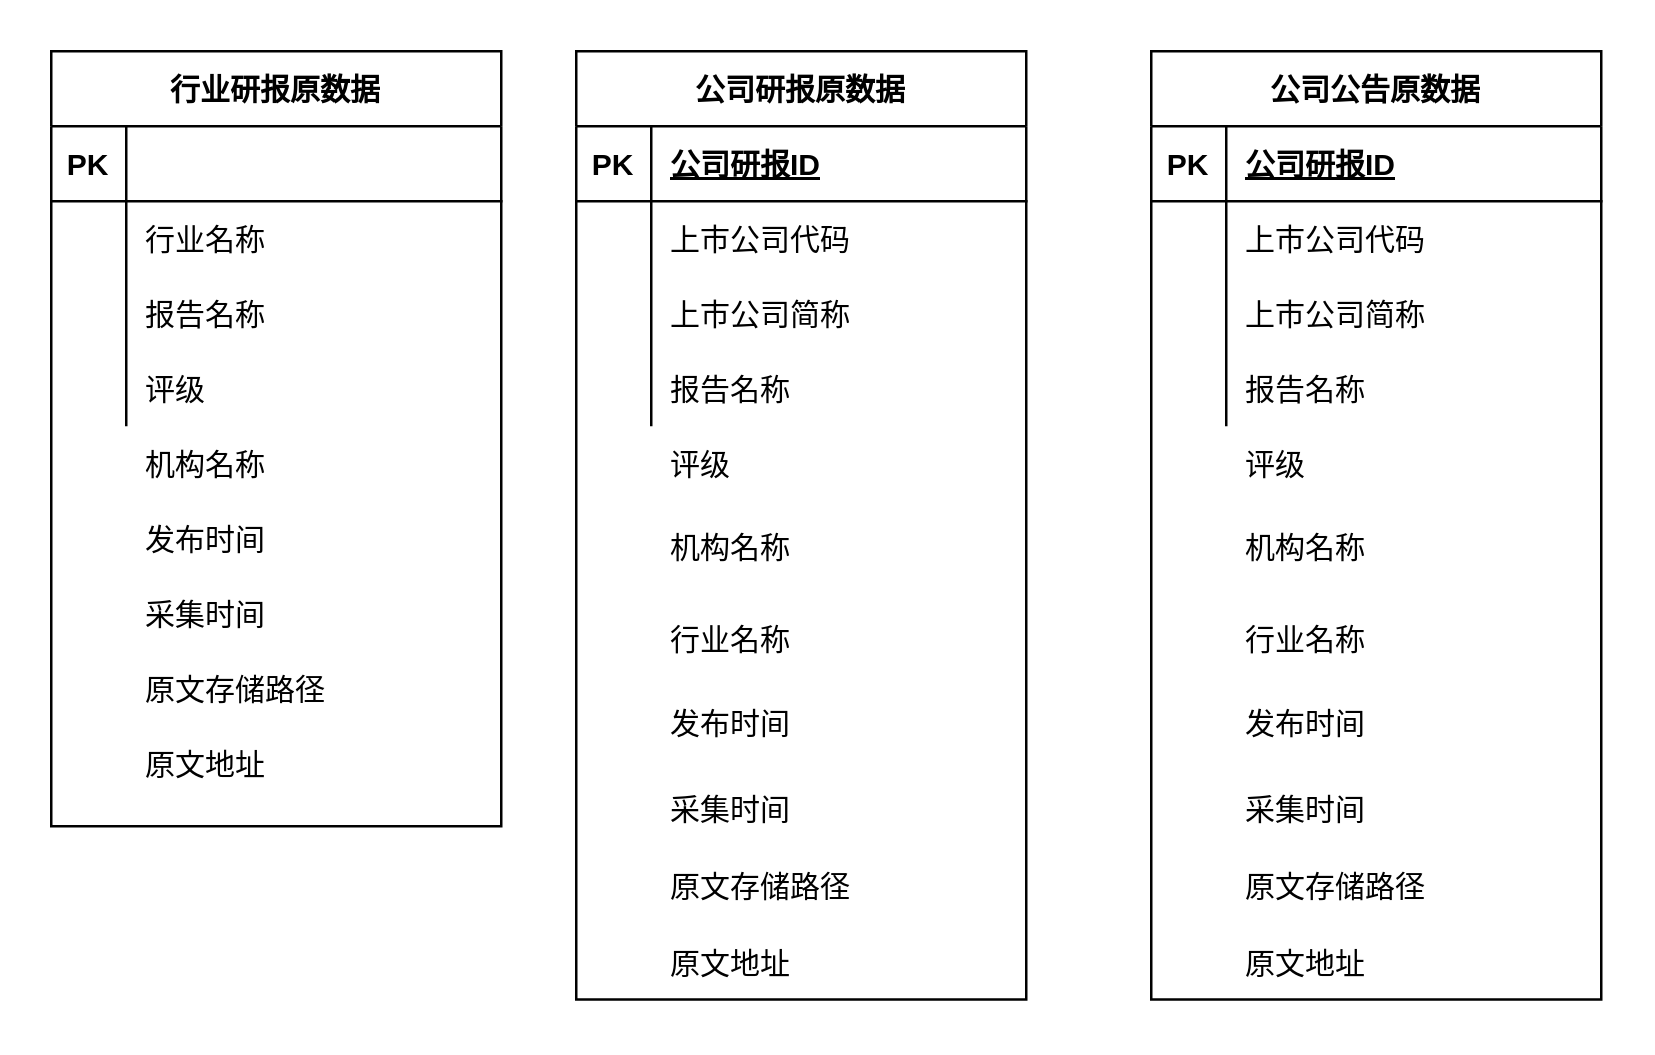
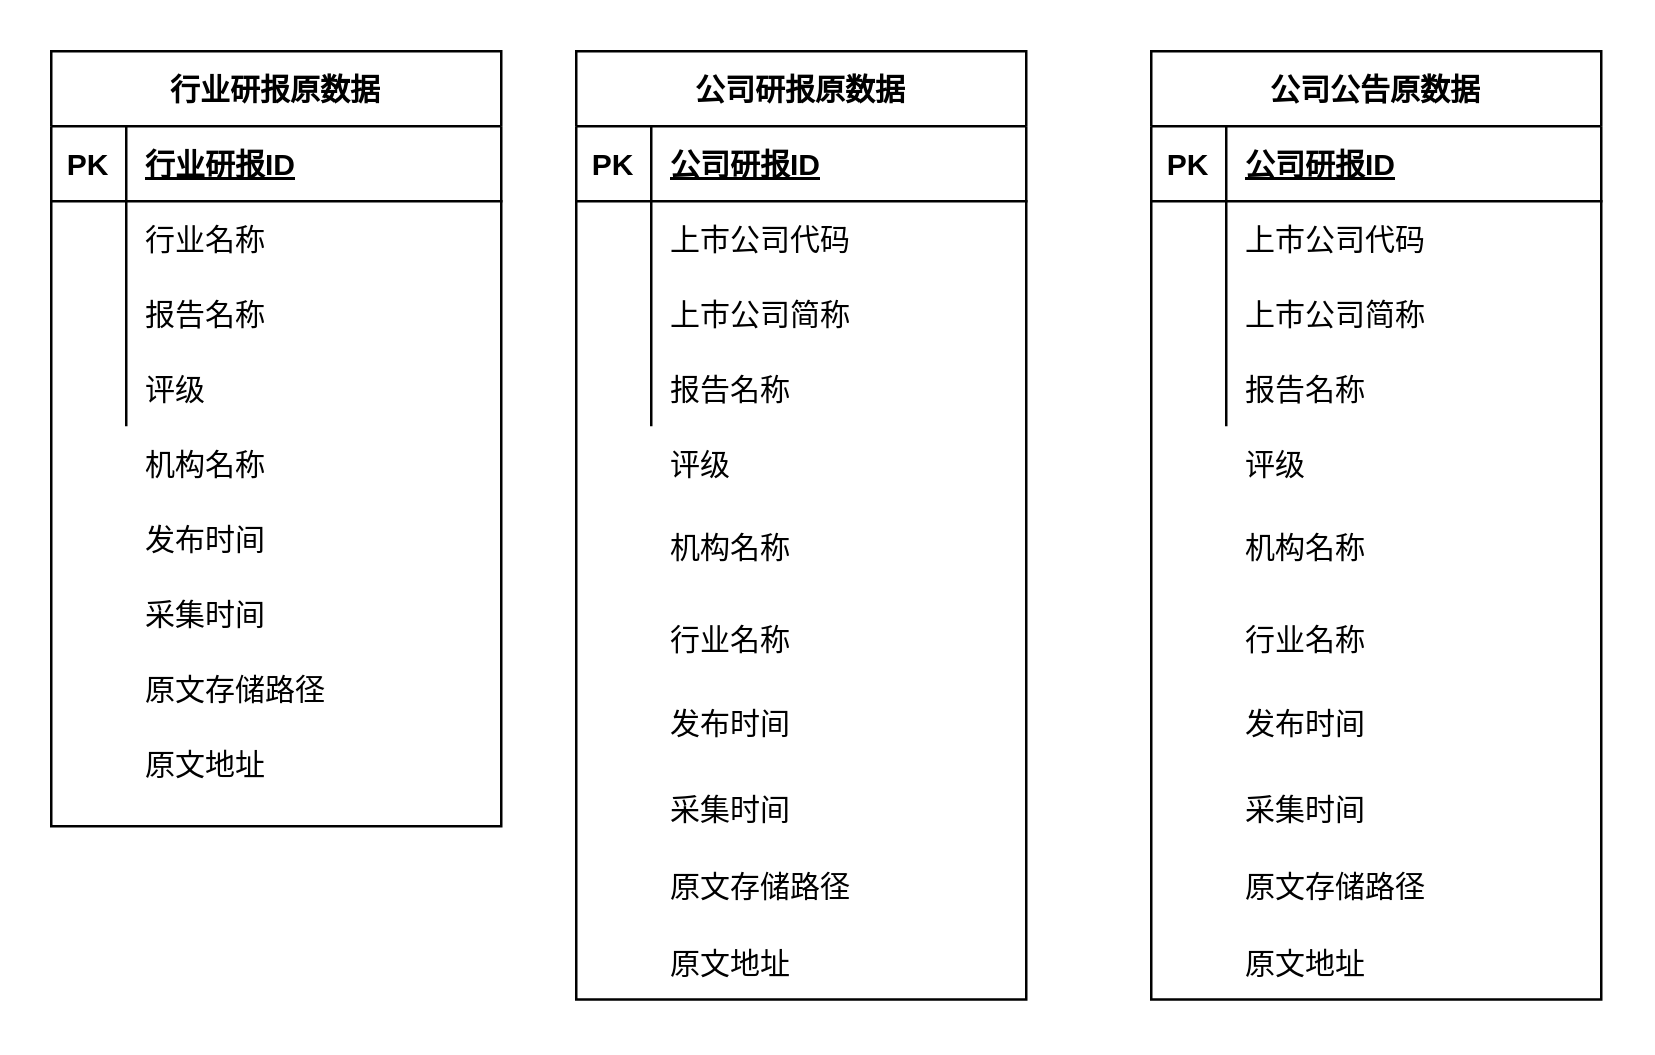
none -> (314, 164)
